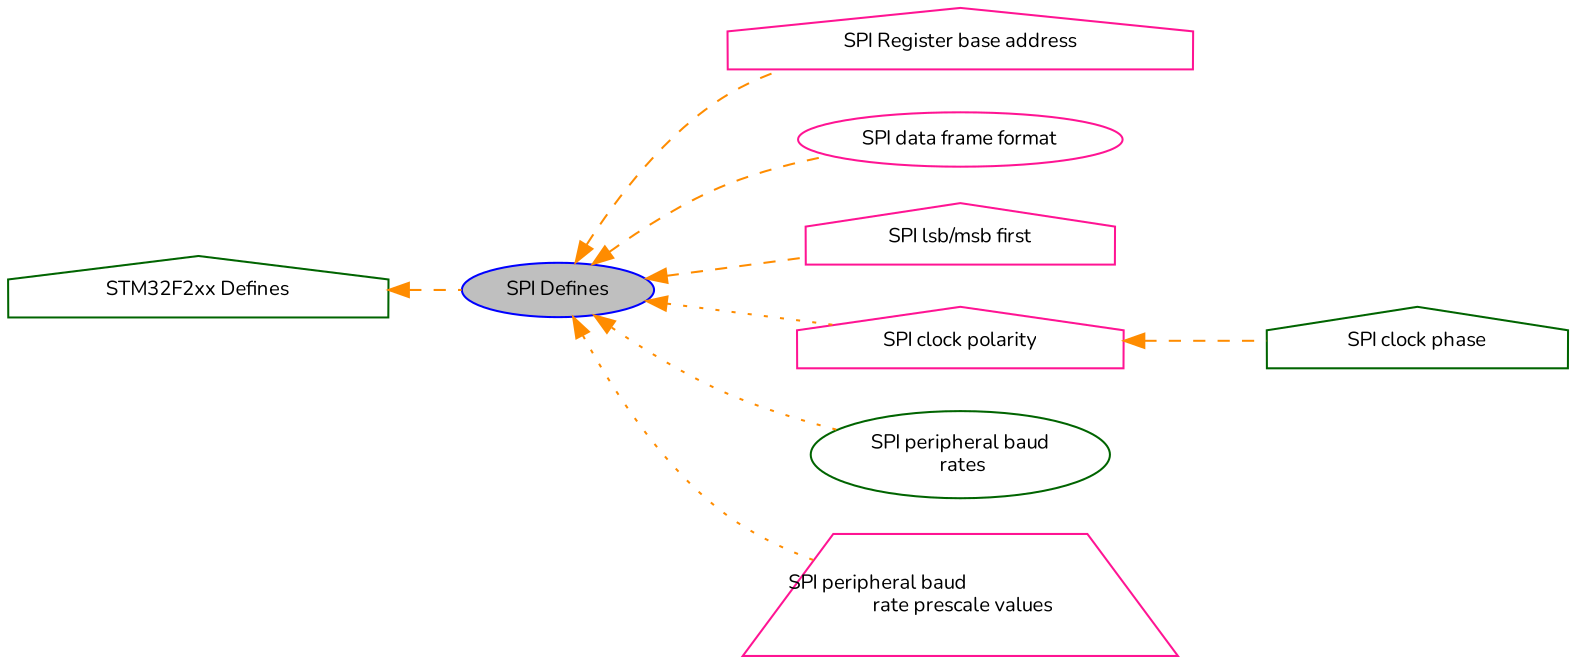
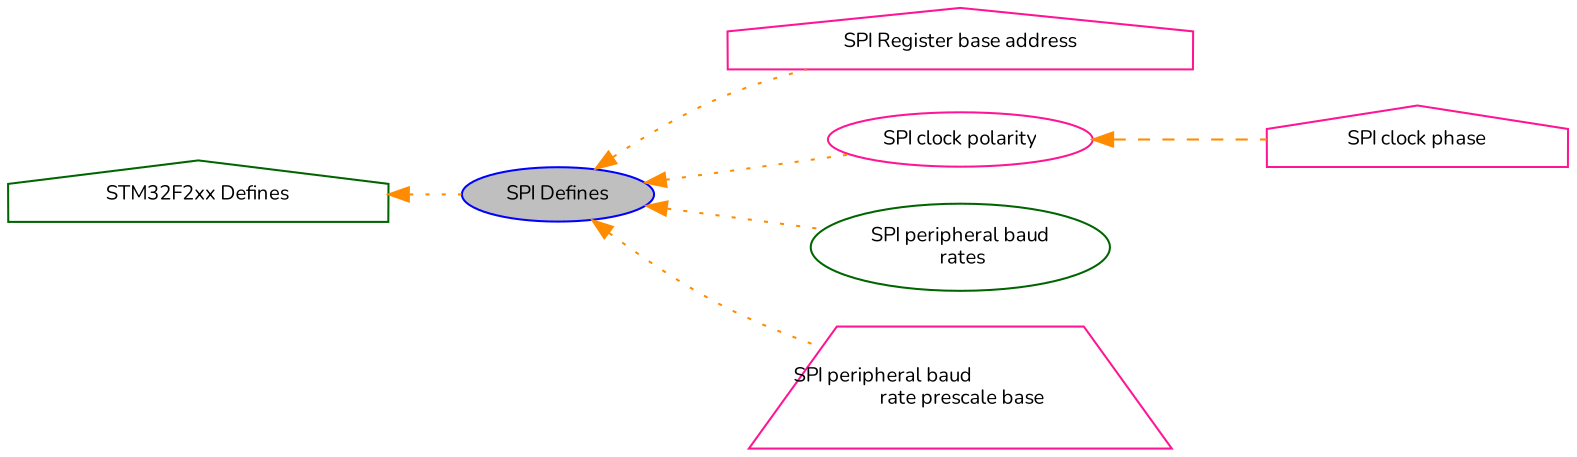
(670, 140) -> (706, 104)
(960, 140) -> none
(960, 237) -> none
(435, 290) -> (435, 194)
(960, 341) -> (960, 140)
(1417, 341) -> (1417, 140)
(960, 595) -> (960, 388)
